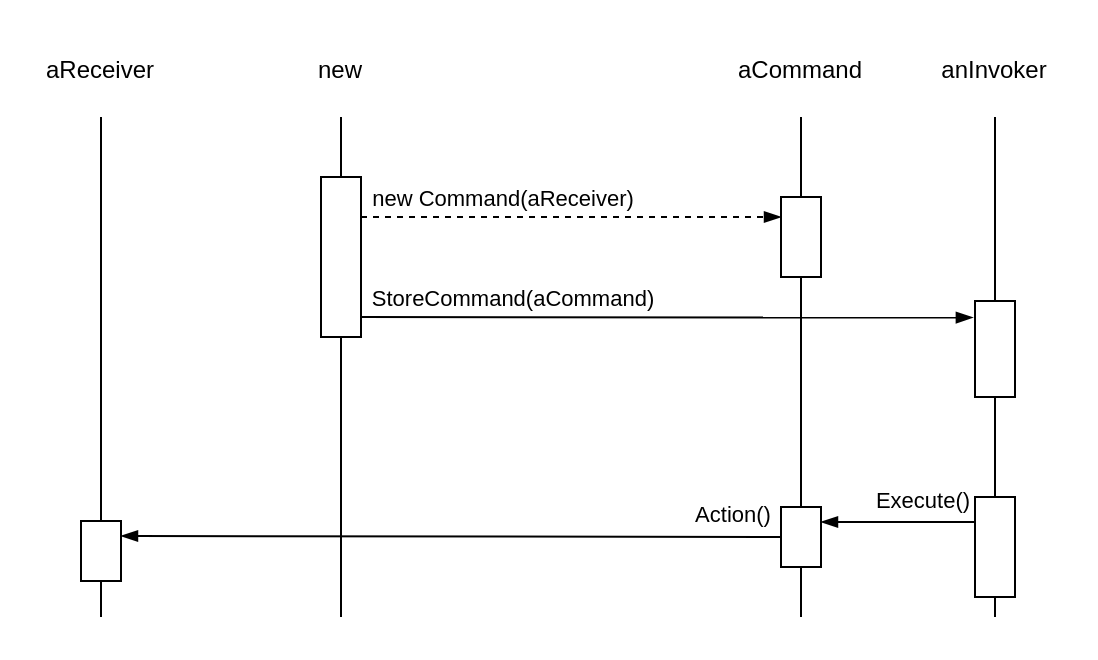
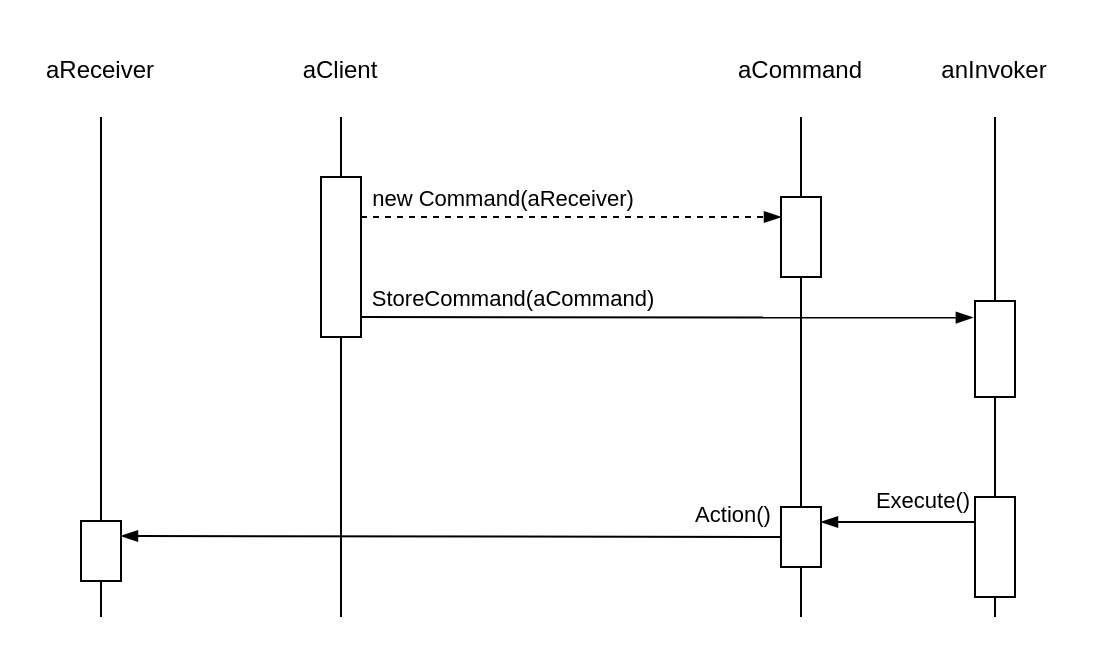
(341, 71) -> (341, 71)
